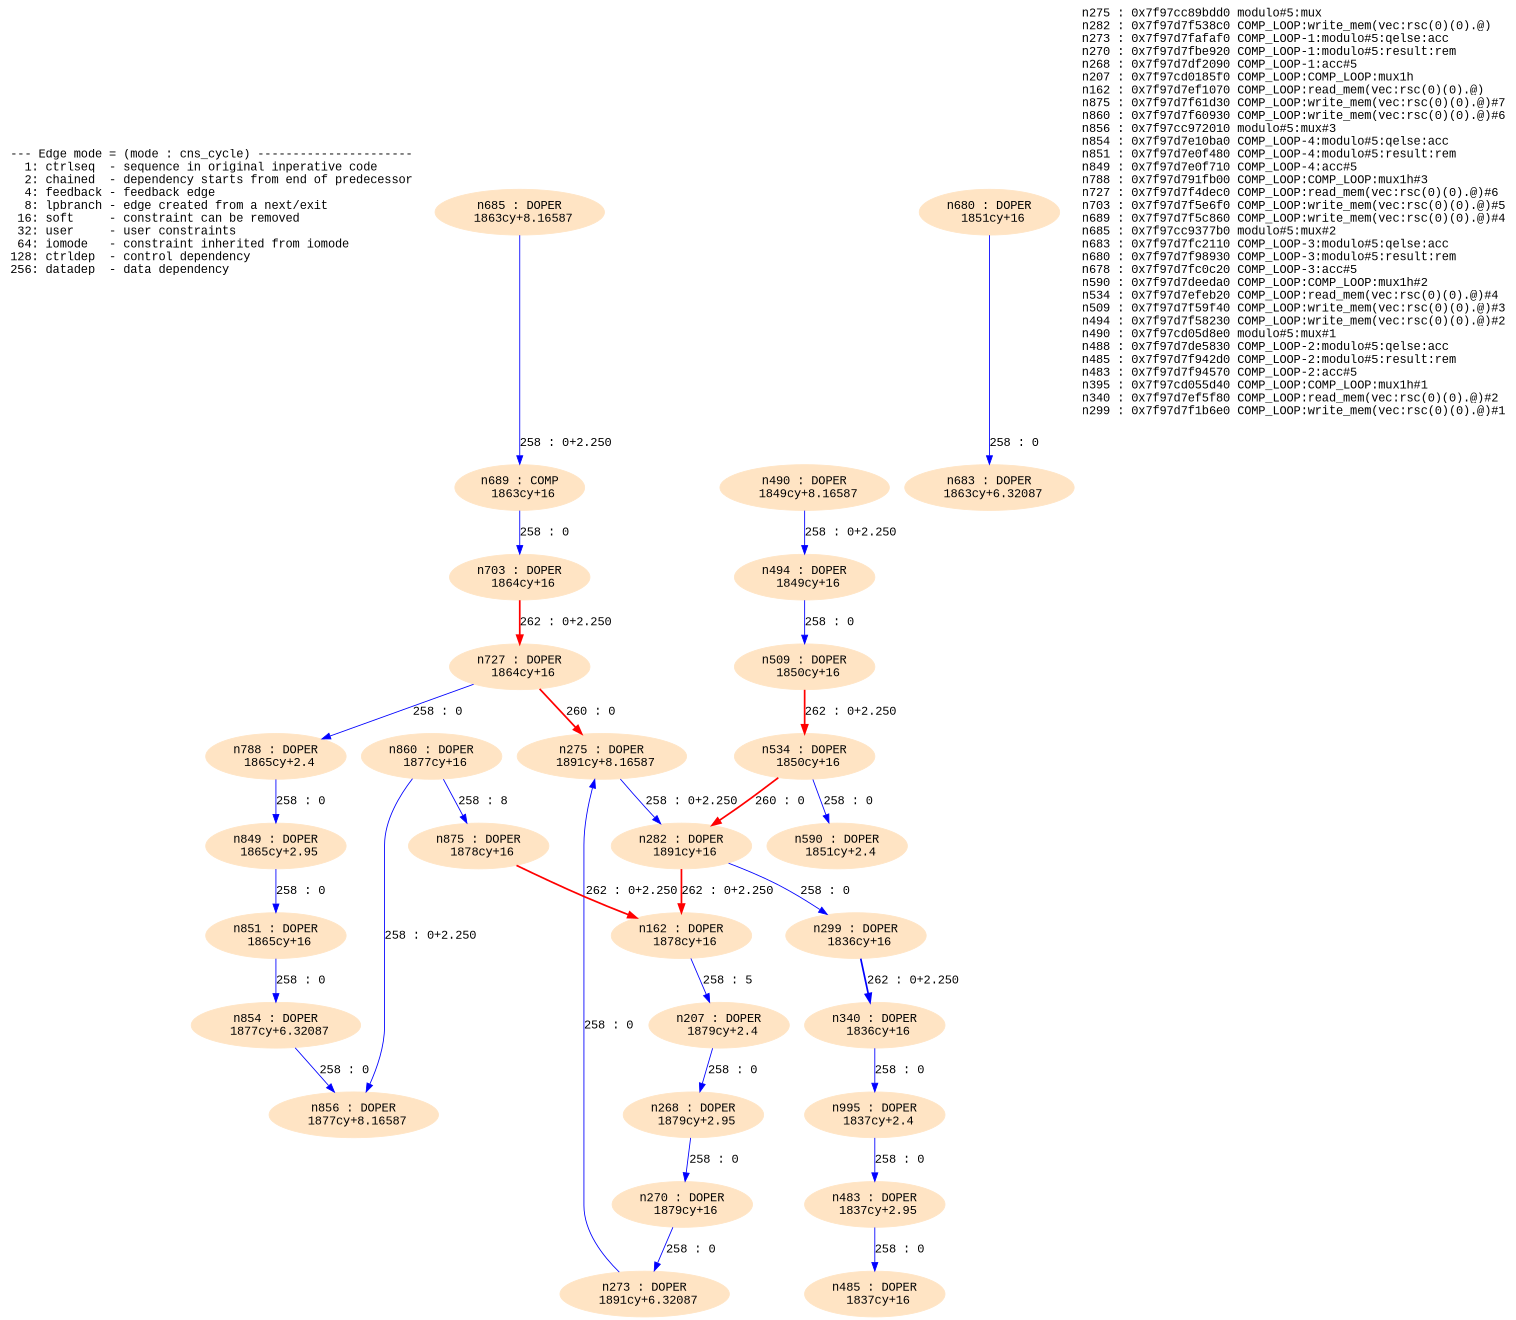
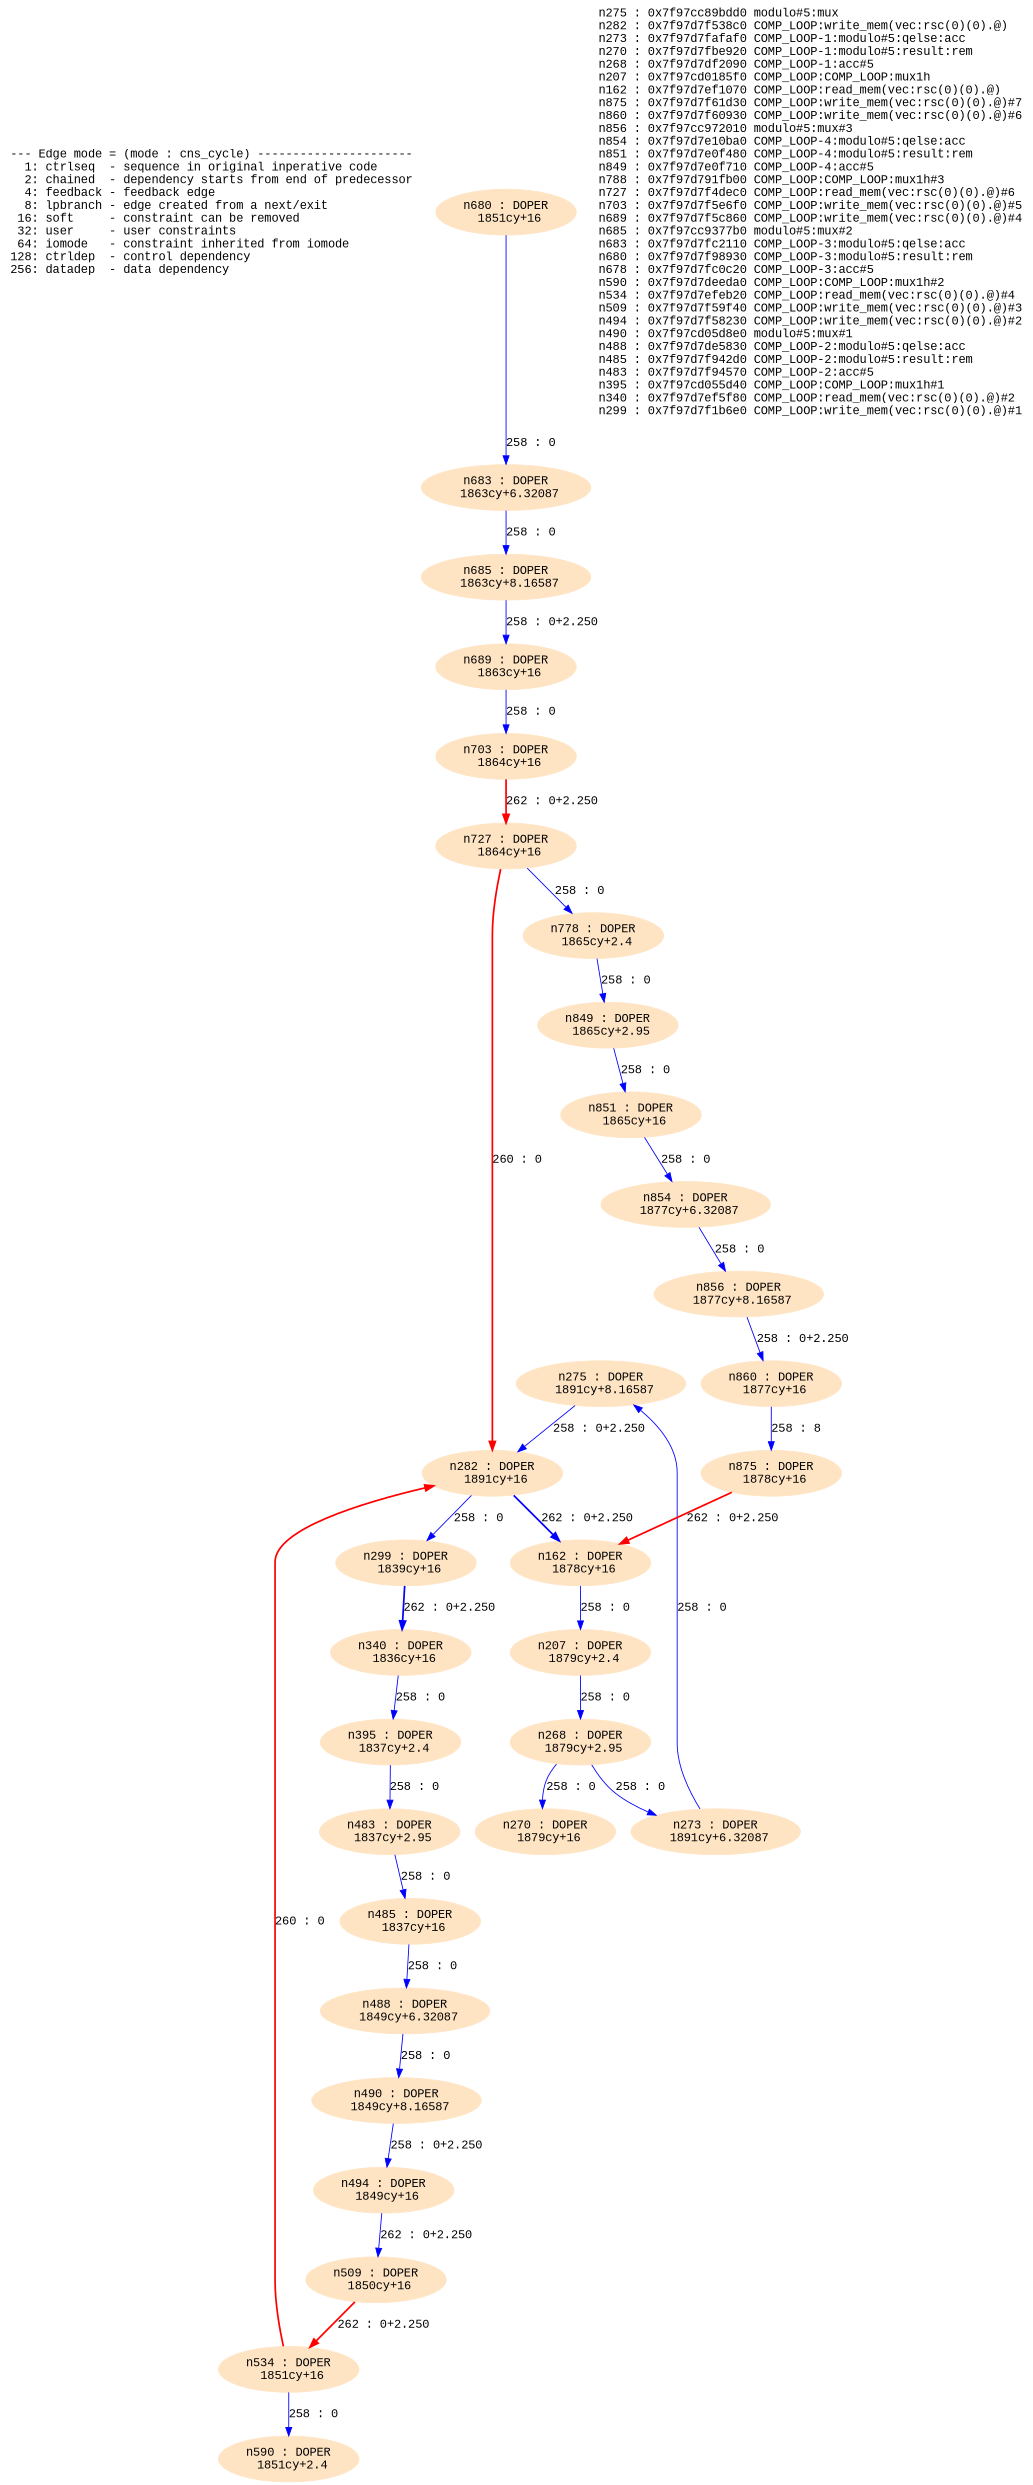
(520, 488) -> (506, 667)
none -> (506, 528)
(829, 622) -> (426, 2235)
(558, 708) -> (492, 1155)
(276, 756) -> (593, 936)
(805, 756) -> (289, 2369)
(681, 886) -> (533, 1515)
(385, 929) -> (754, 1335)
(856, 936) -> (406, 1563)
(728, 980) -> (605, 1608)
(875, 1115) -> (391, 1742)
(665, 1245) -> (616, 1793)
none -> (405, 2011)
